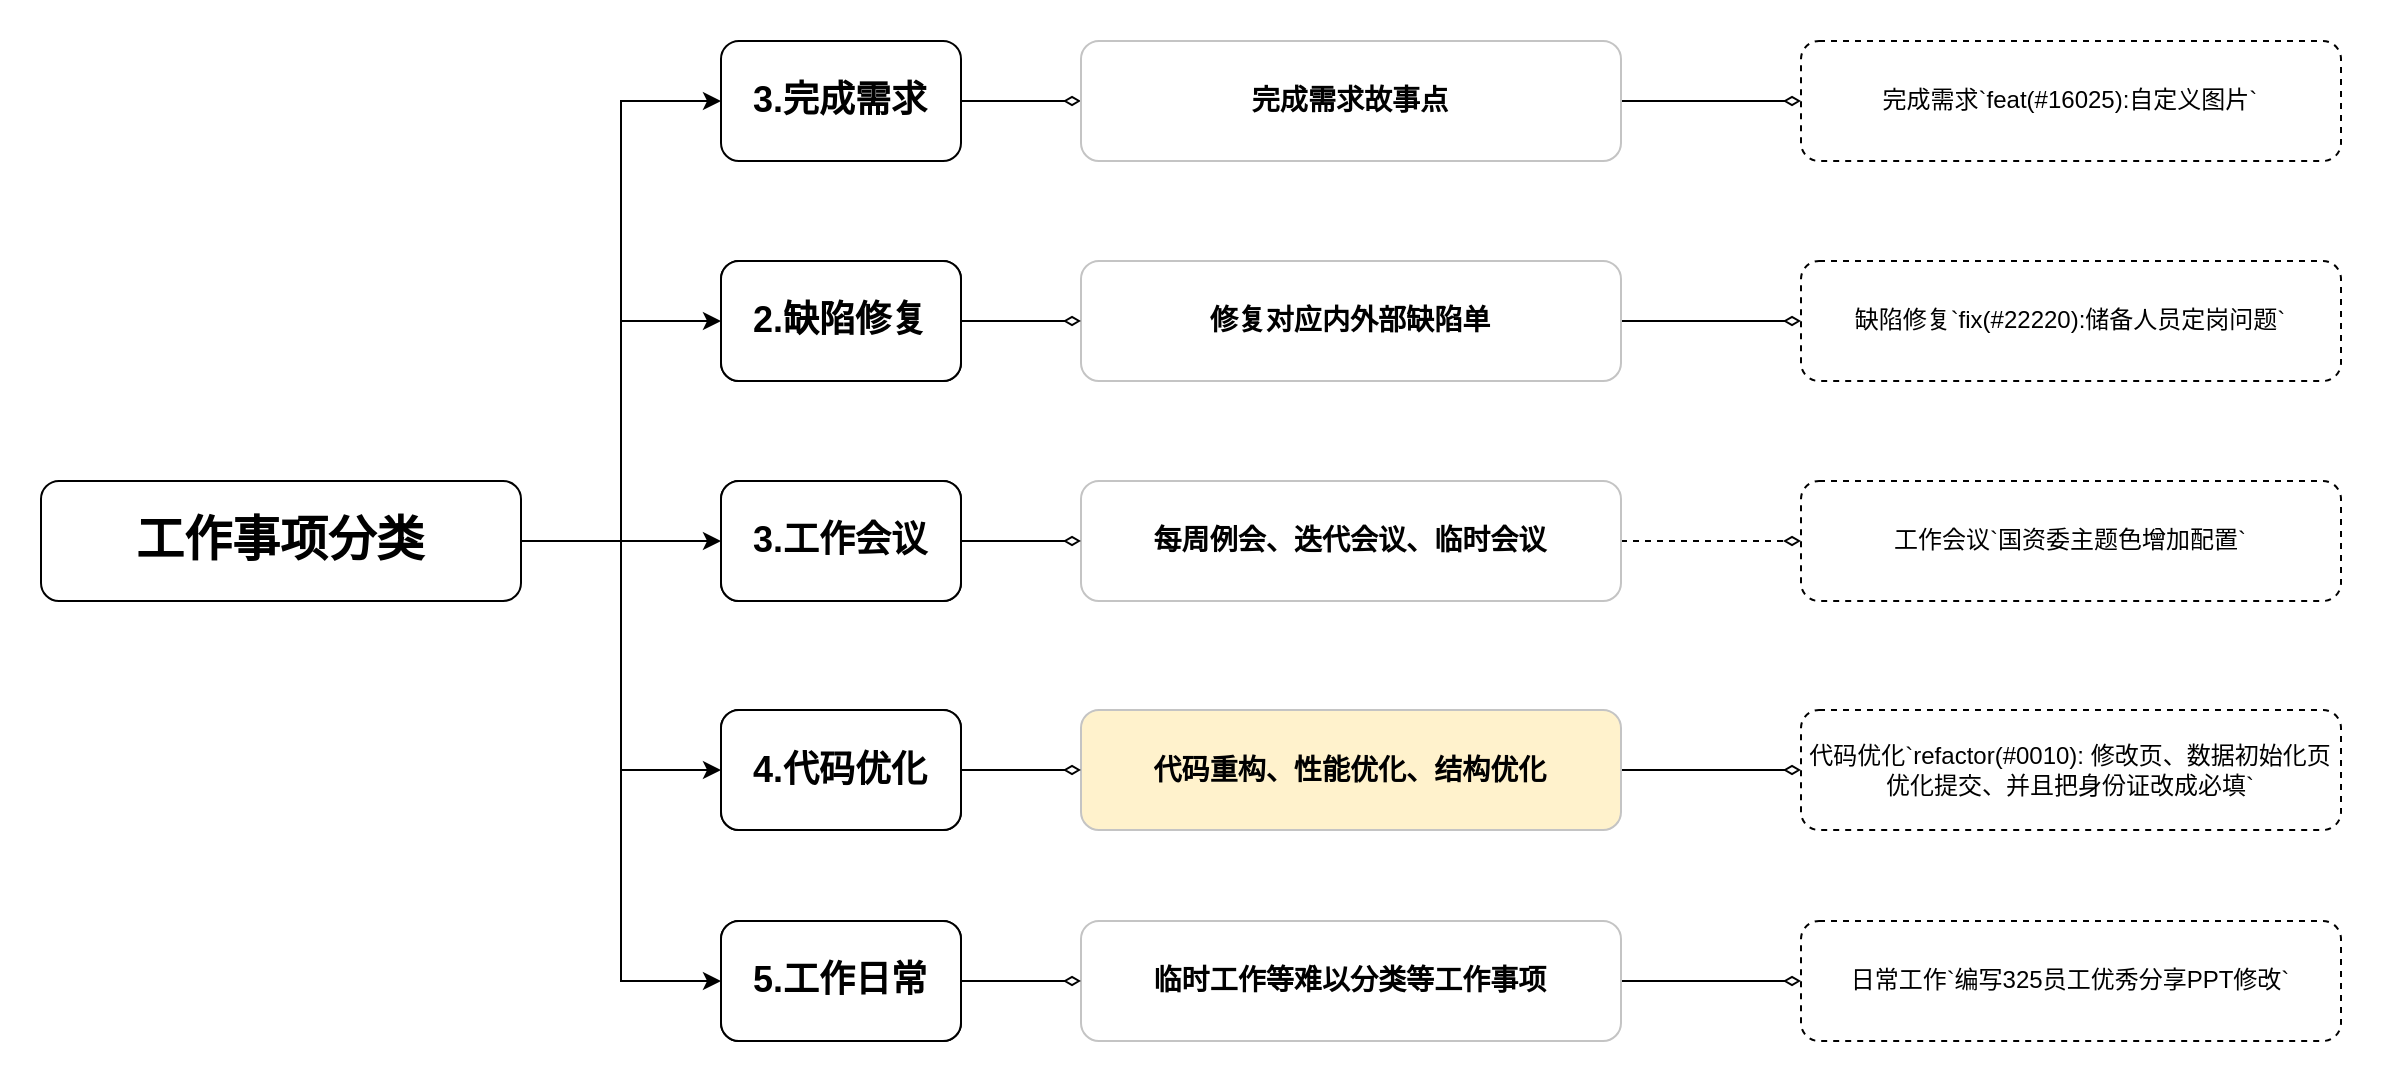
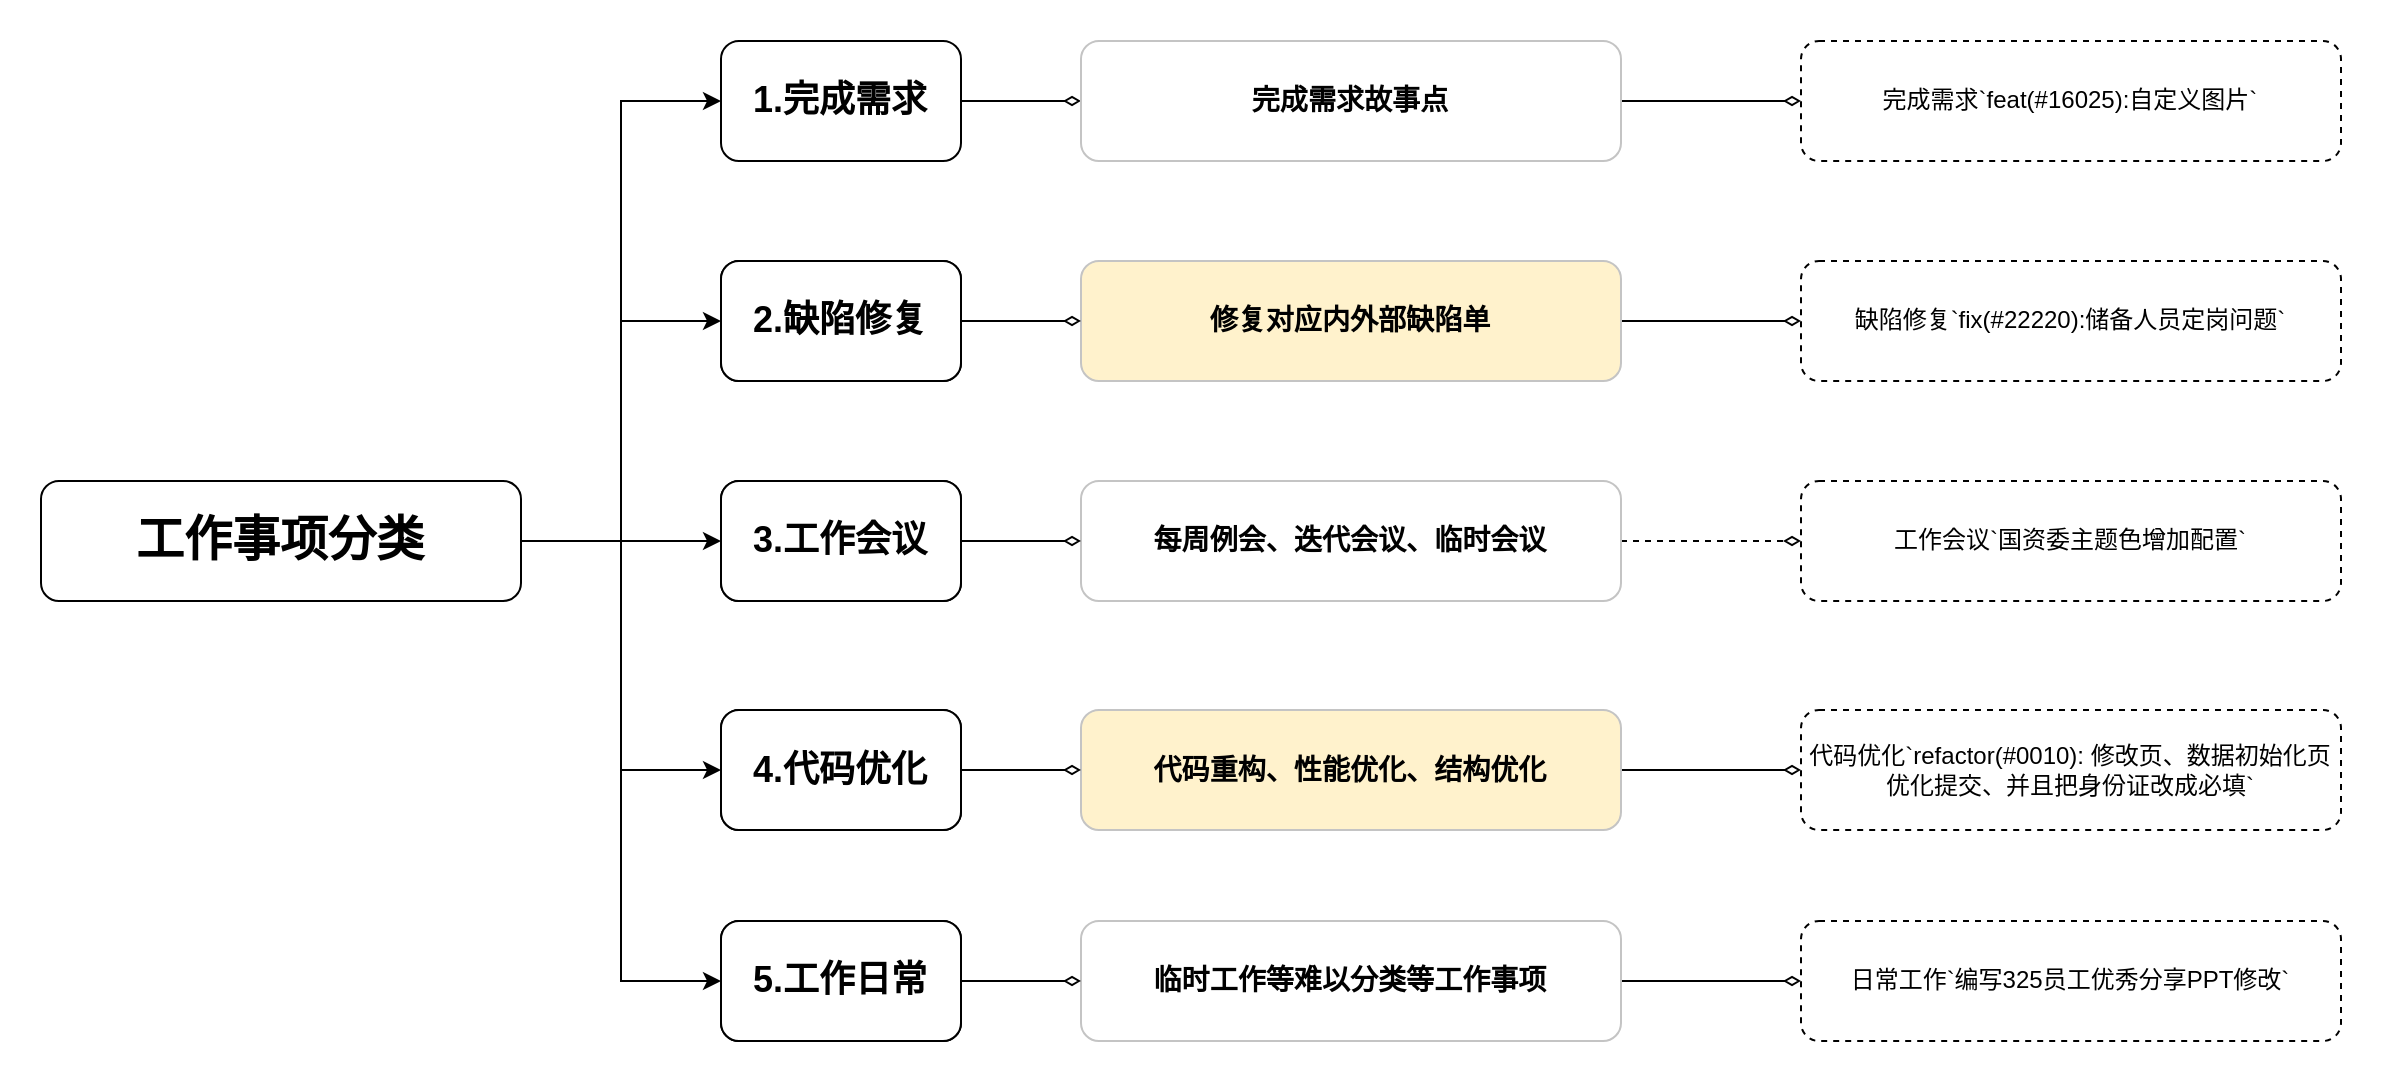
(841, 101) -> (841, 101)
(1351, 321) -> (1351, 321)
